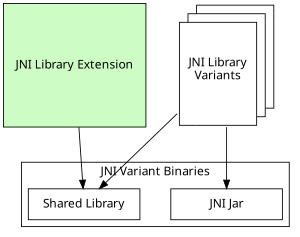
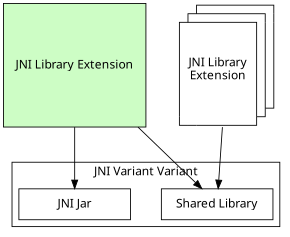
(218, 76) -> (218, 76)
(227, 153) -> (75, 153)
(155, 172) -> (146, 172)
